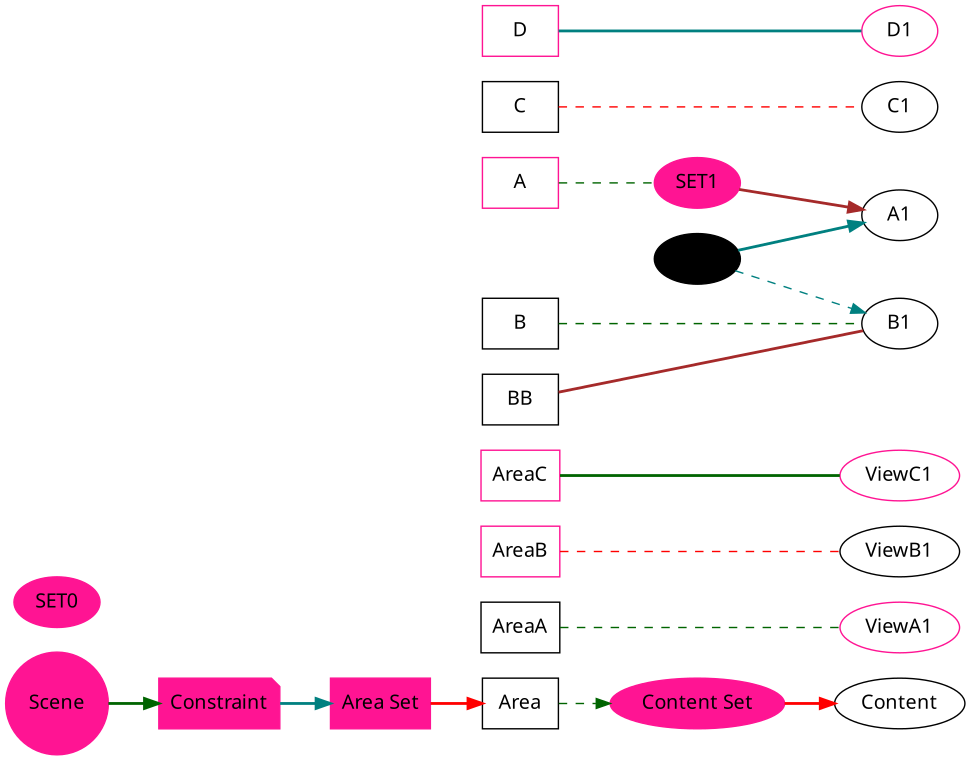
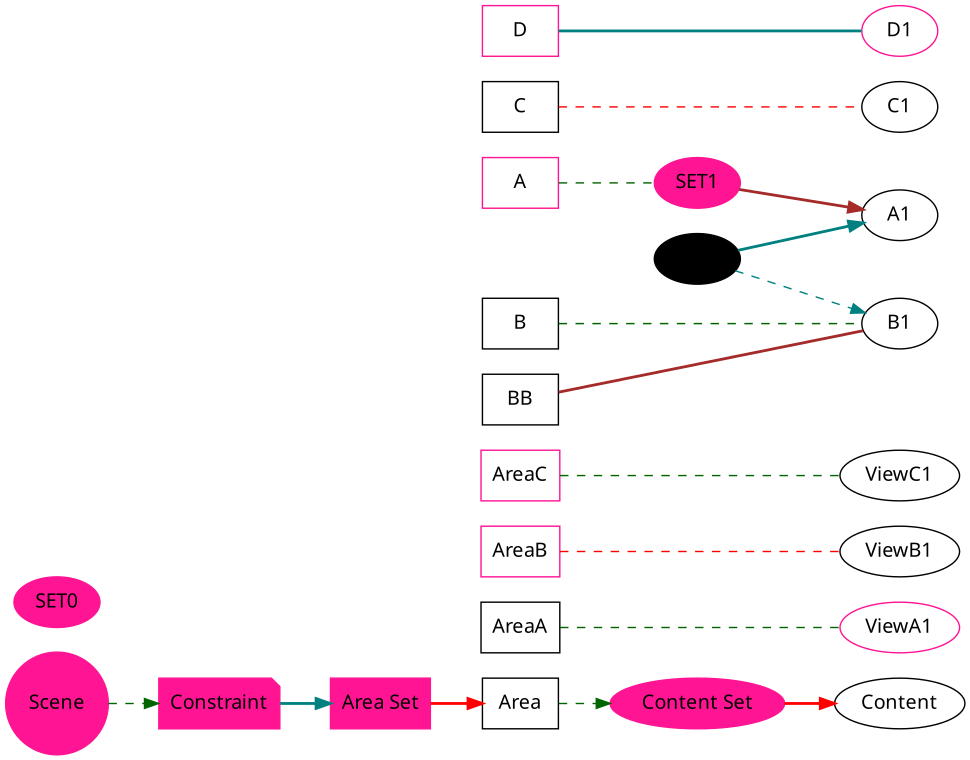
(700, 476) -> (700, 476)
(900, 476) -> (900, 476)
(126, 703) -> (126, 703)
